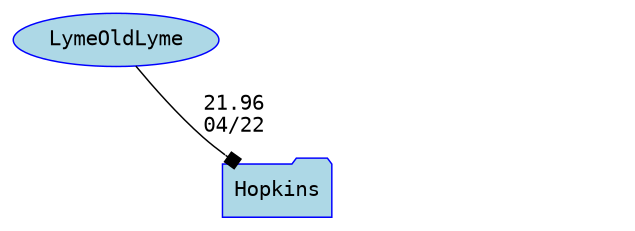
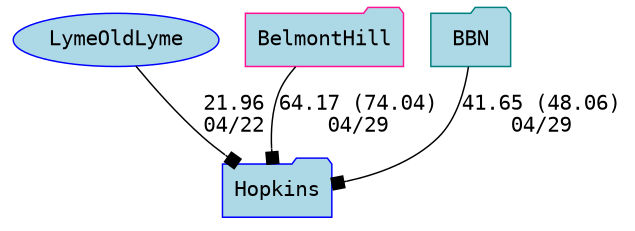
none -> (324, 40)
none -> (471, 40)
